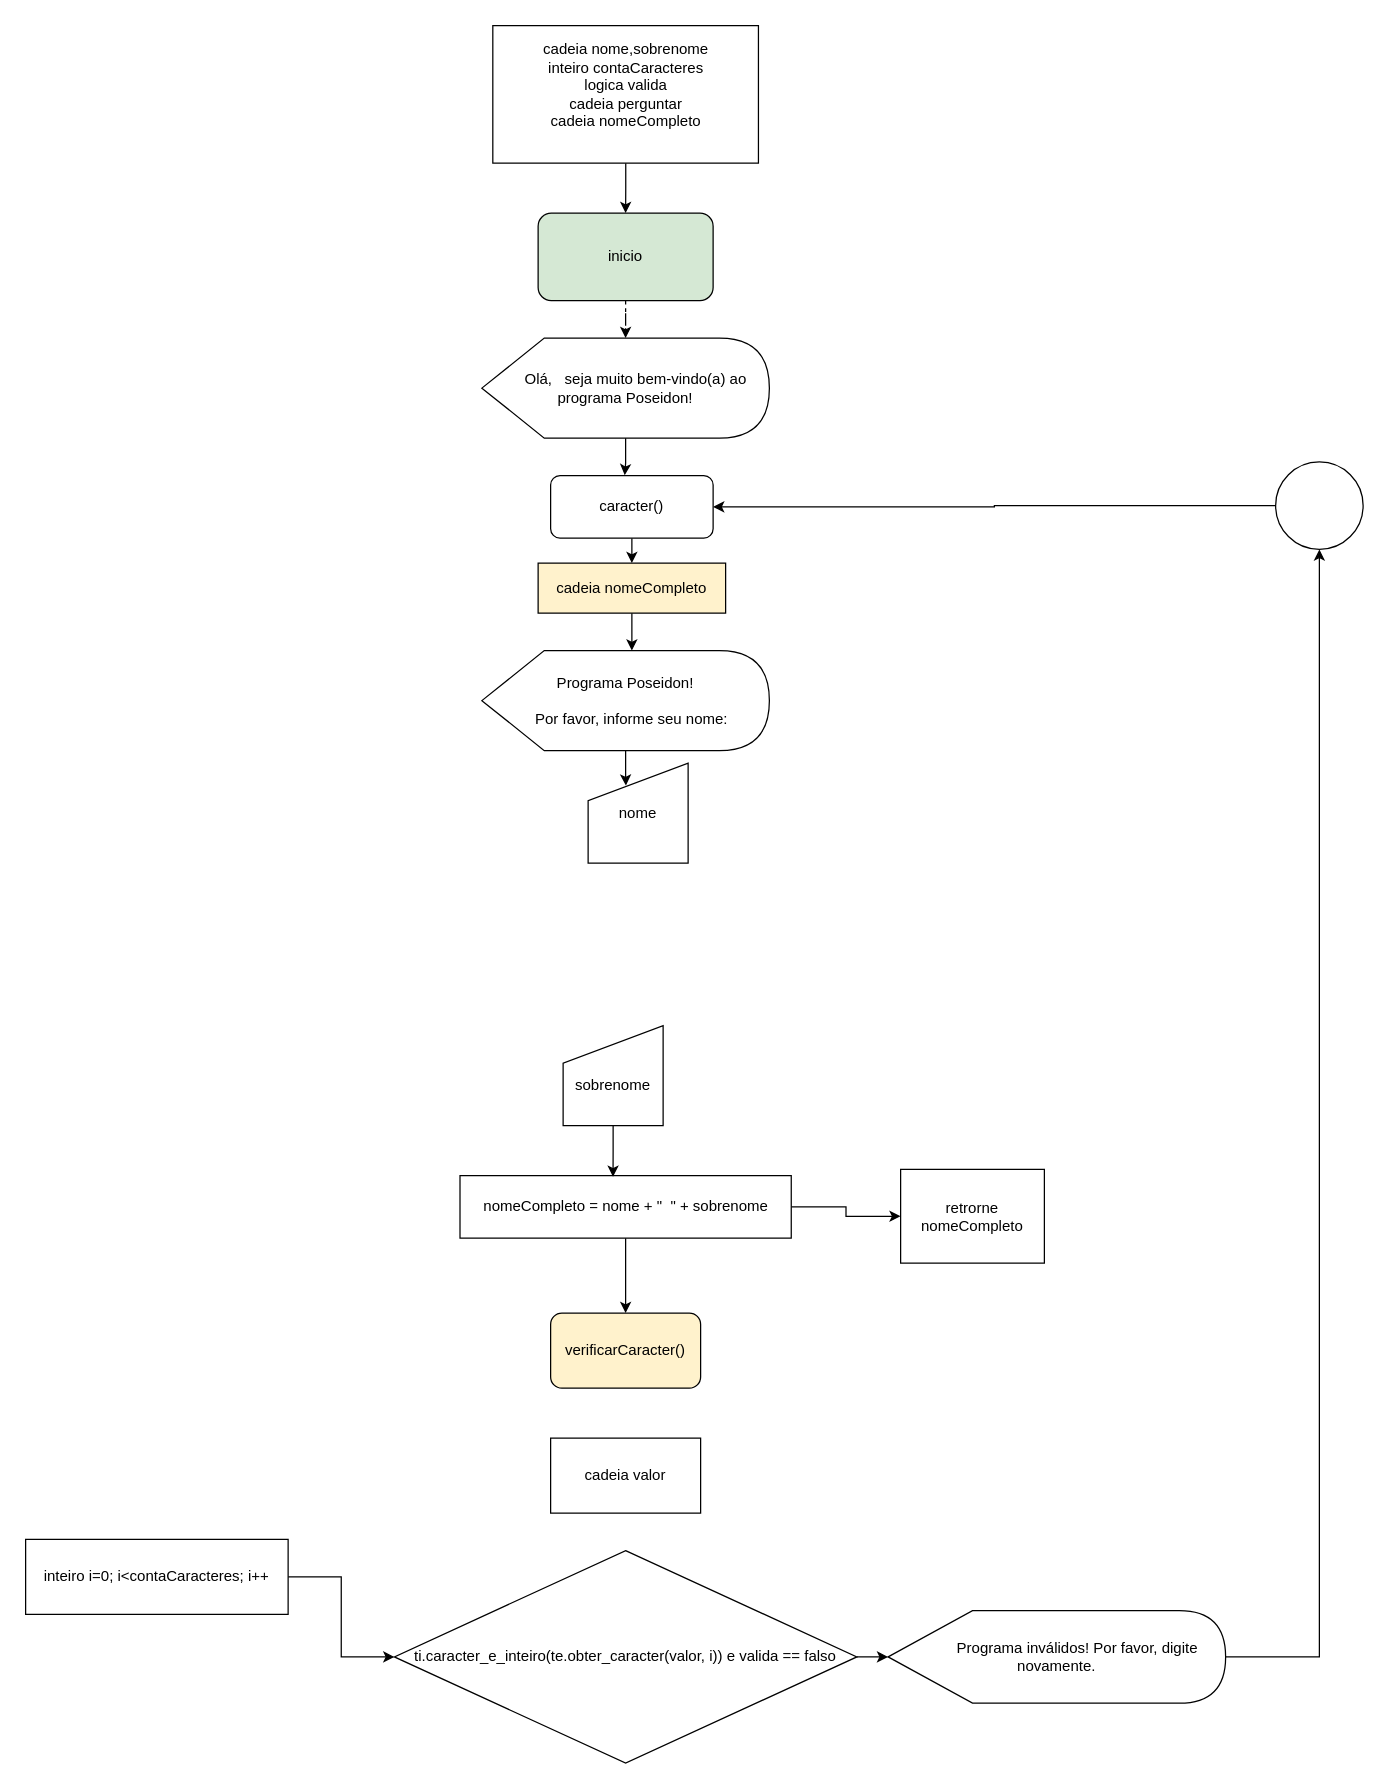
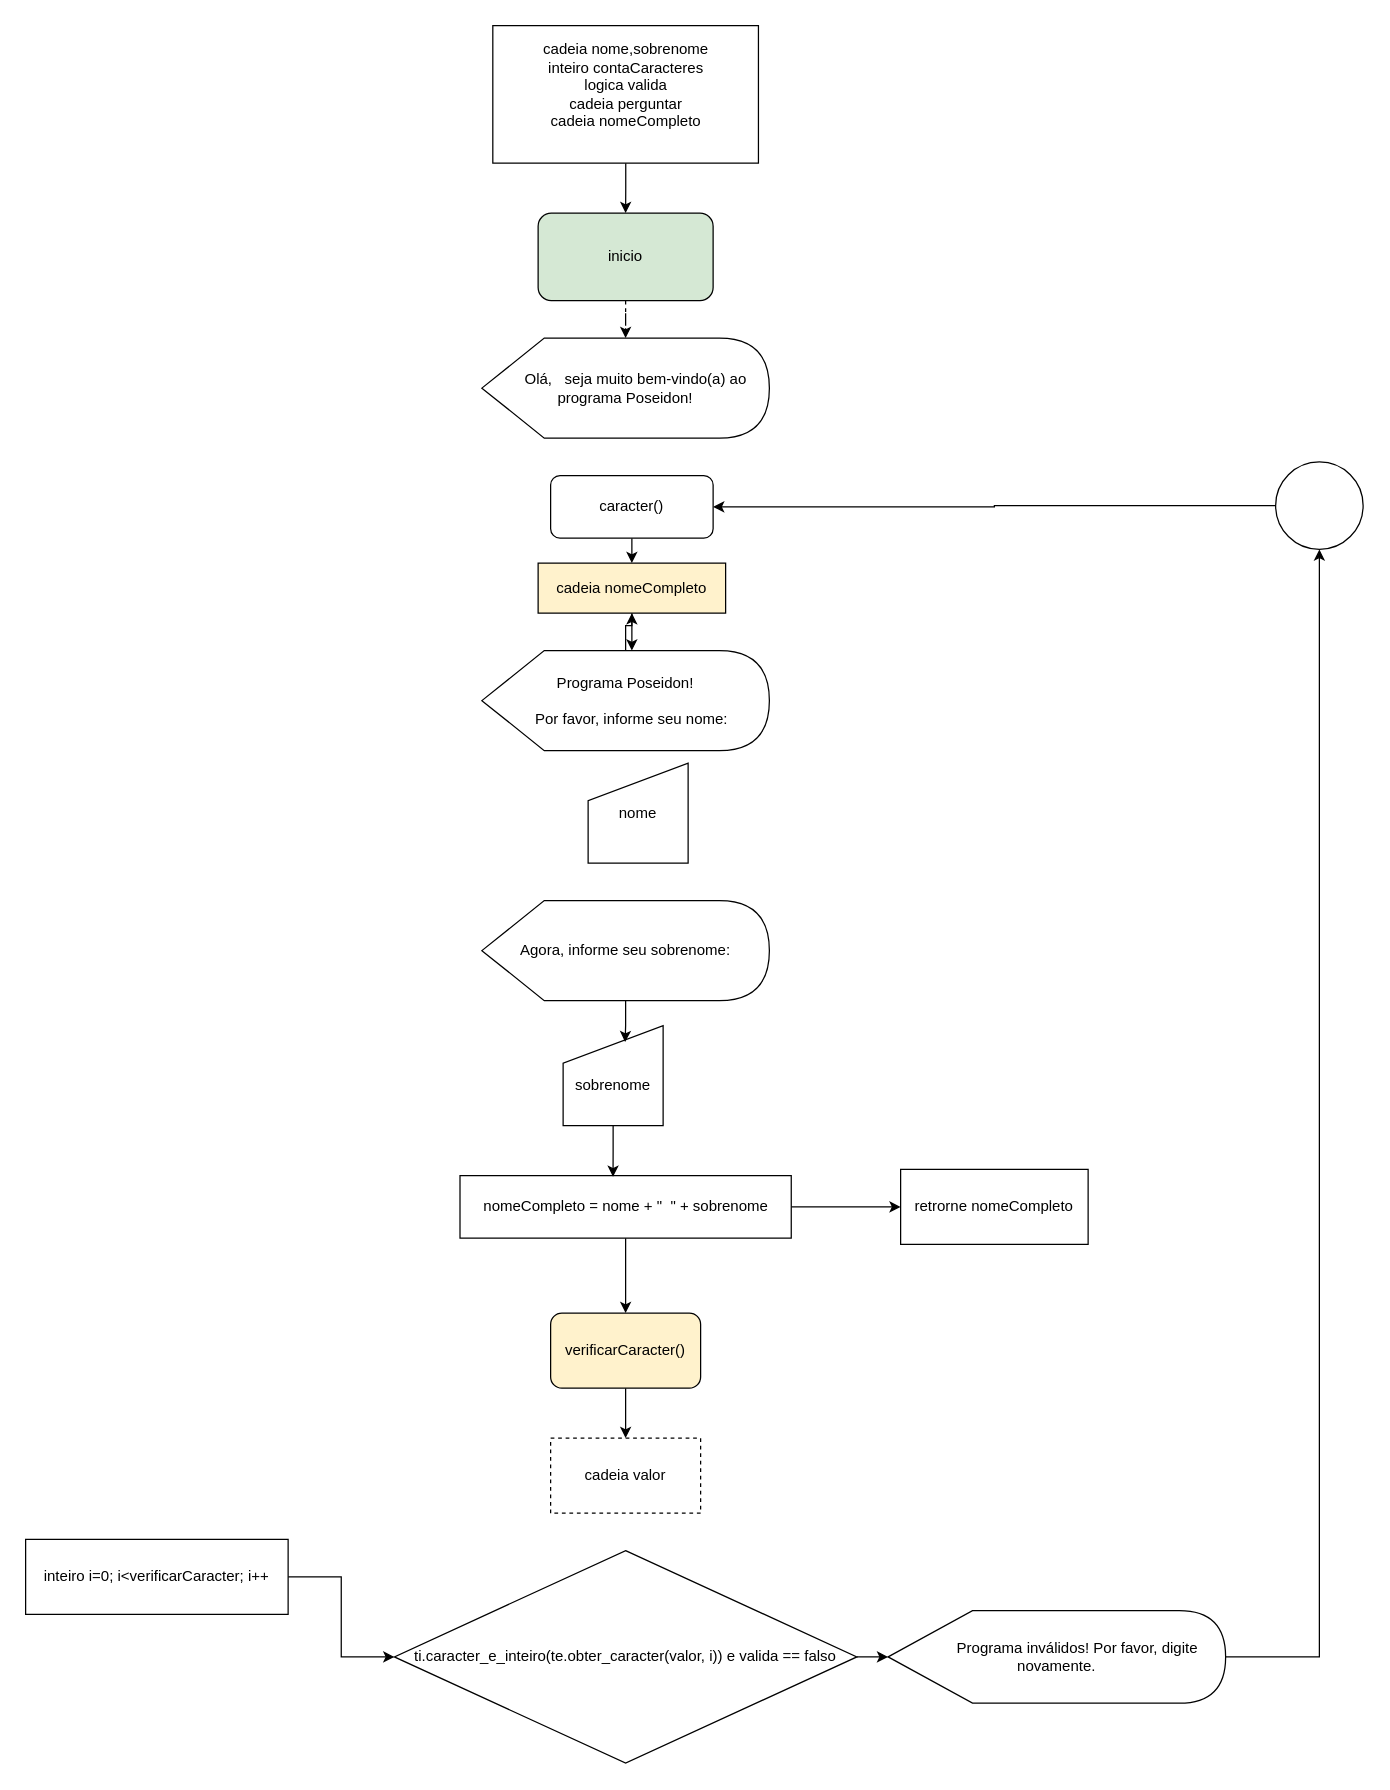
(626, 452) -> none
(626, 764) -> (626, 637)
none -> (626, 951)
none -> (626, 1017)
(973, 1216) -> (994, 1207)
none -> (626, 1409)
(626, 1476) -> (626, 1476)
(157, 1577) -> (157, 1577)
